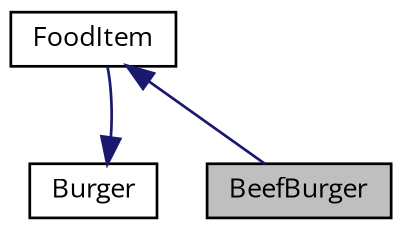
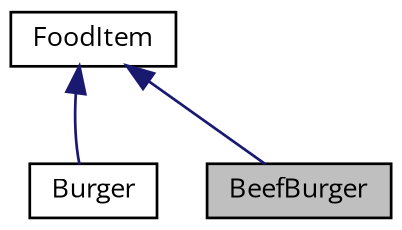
(111, 102) -> (75, 129)
